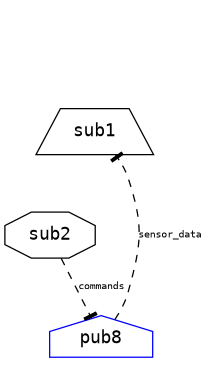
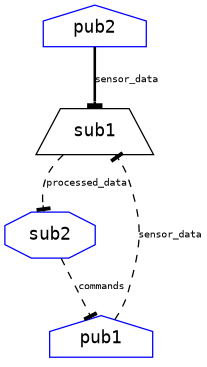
none -> (95, 28)
none -> (46, 177)
(50, 235) -> (50, 235)
(101, 339) -> (101, 339)
